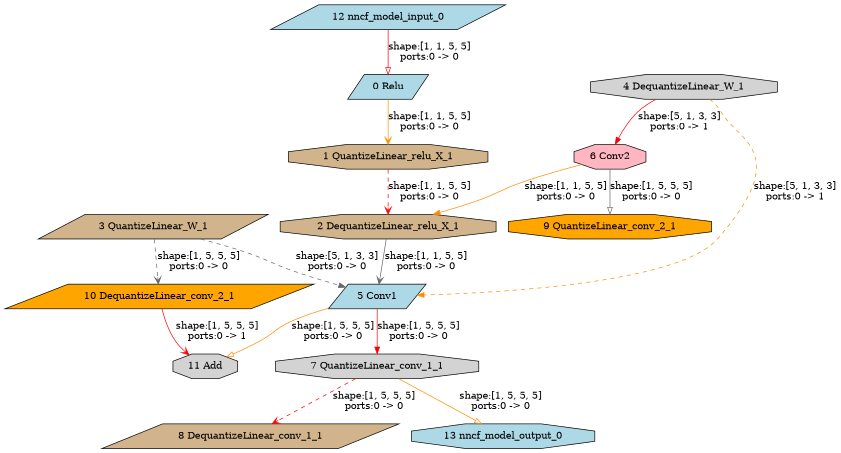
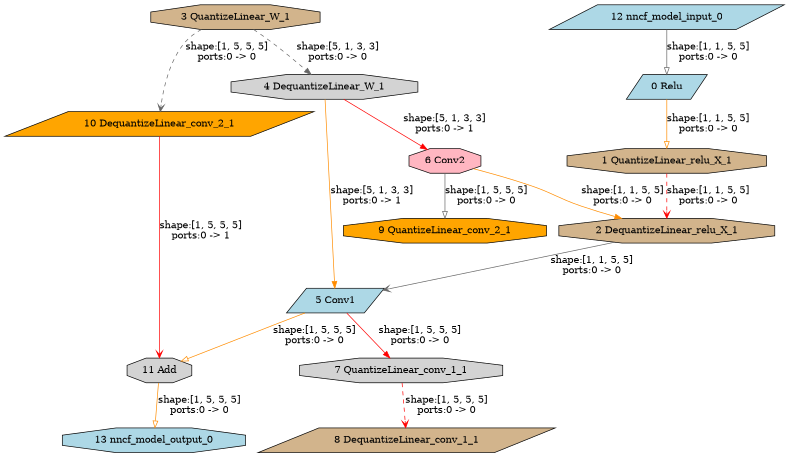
(388, 49) -> (667, 49)
(388, 118) -> (667, 120)
(153, 227) -> (235, 17)
(270, 262) -> (280, 49)
(657, 268) -> (330, 190)
(437, 400) -> (157, 402)
